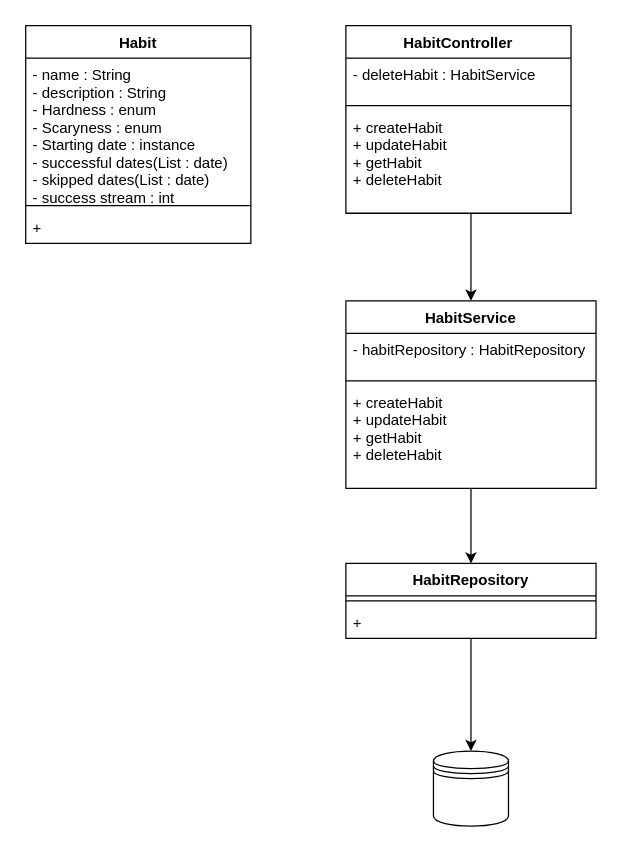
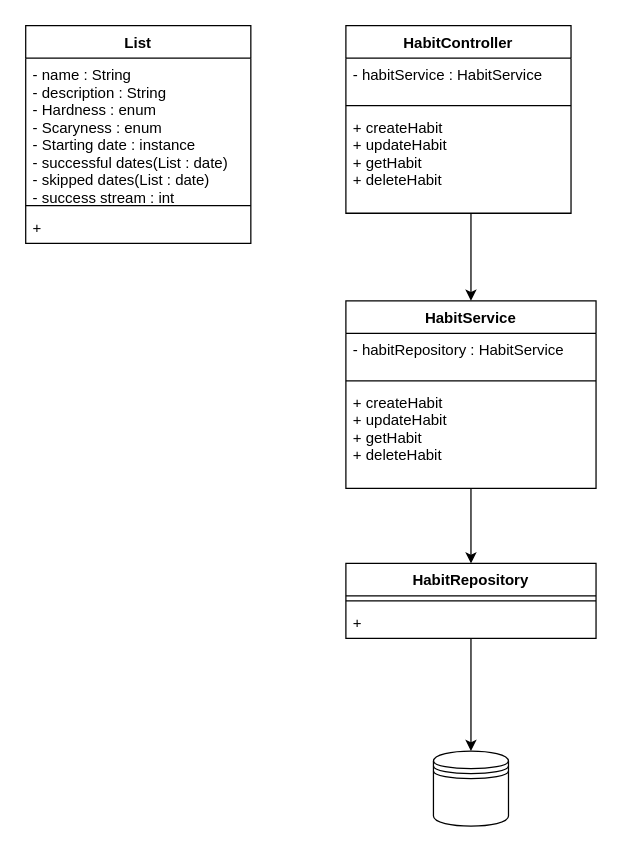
(138, 43) -> (138, 43)
(455, 75) -> (459, 75)
(484, 350) -> (471, 350)
